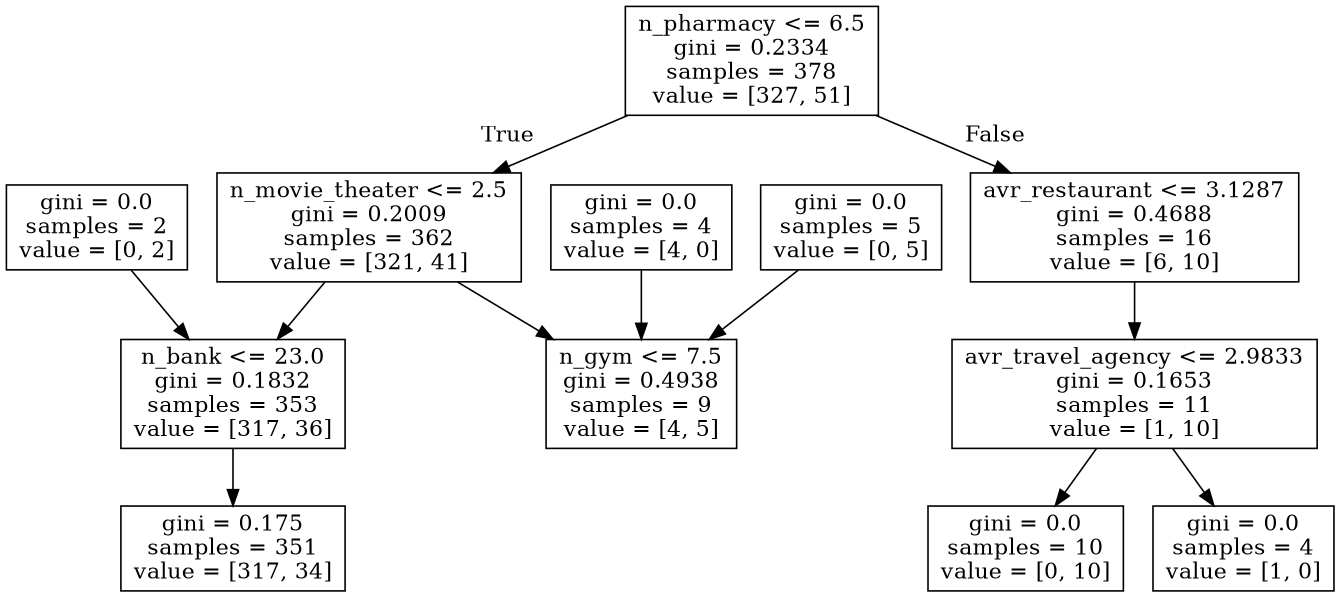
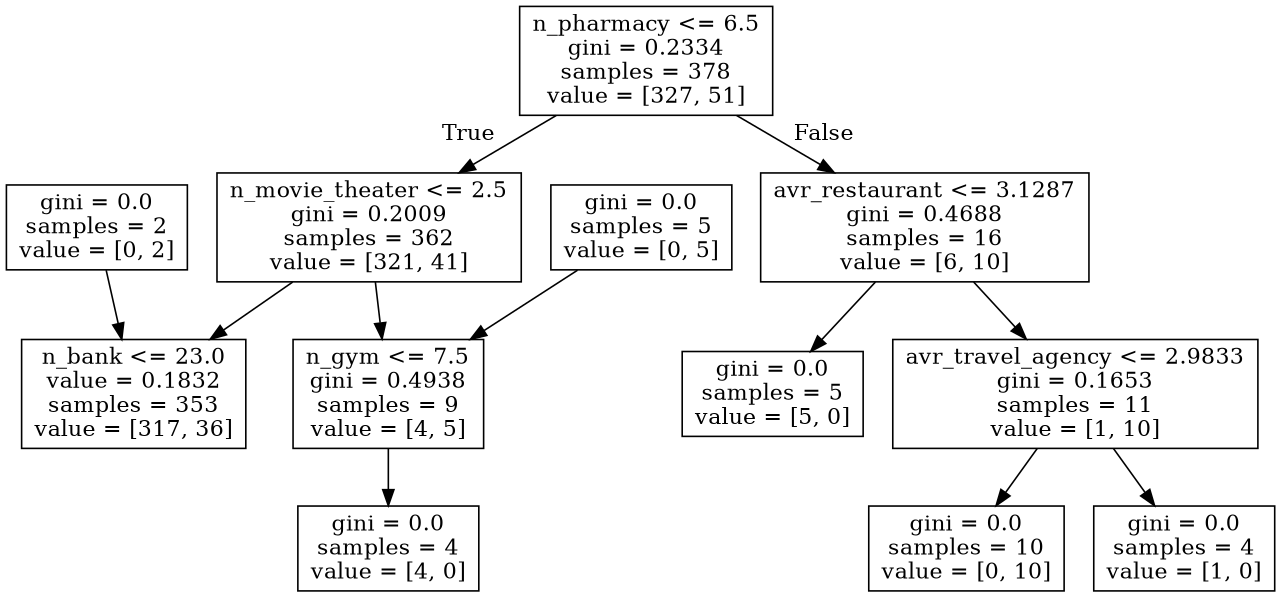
(641, 297) -> (388, 469)
(233, 394) -> (134, 394)
none -> (773, 394)
(233, 548) -> none
